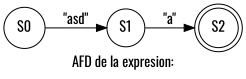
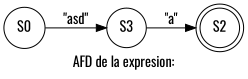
(126, 28) -> (127, 28)
